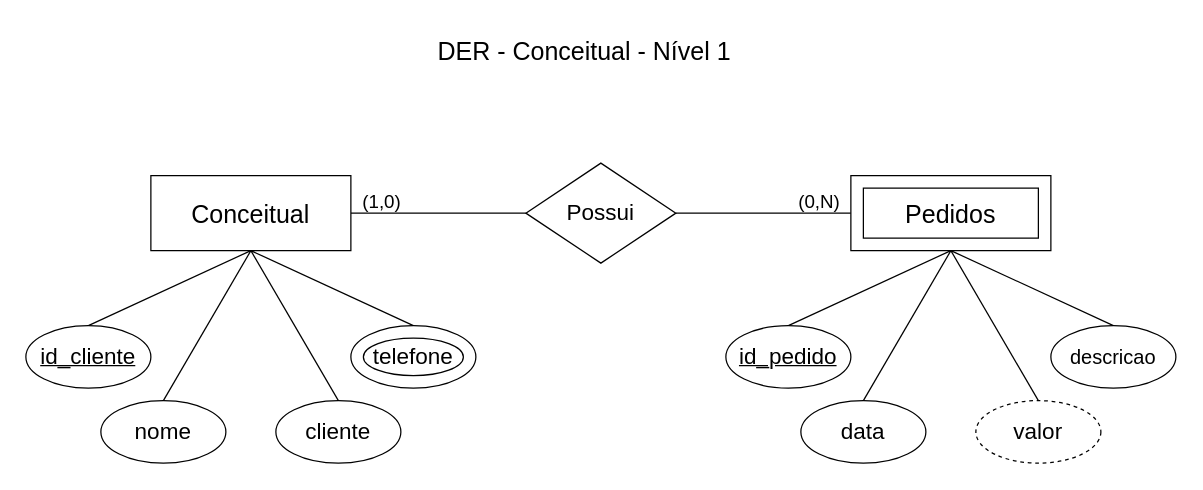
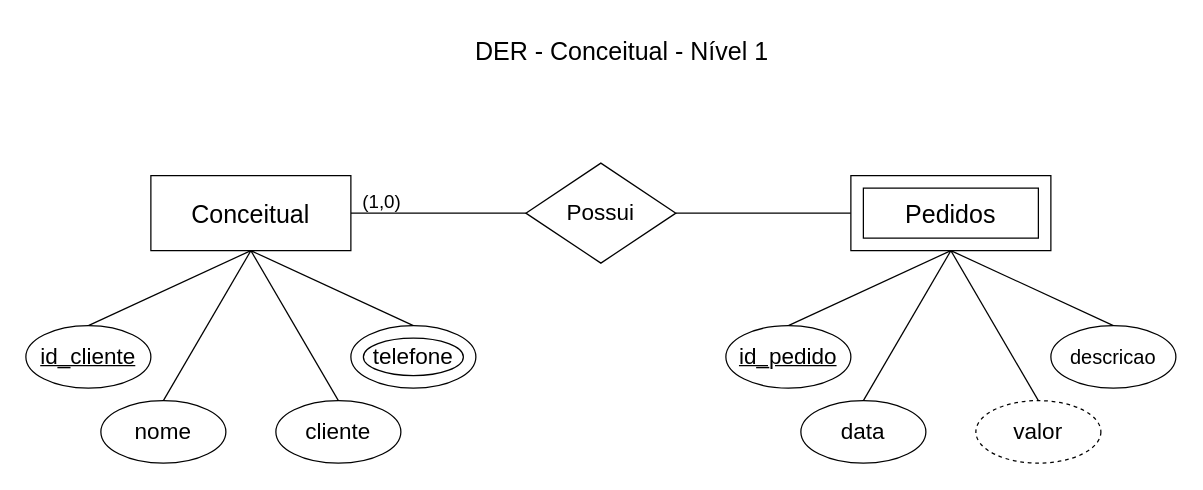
(584, 51) -> (622, 51)
(819, 201) -> none
